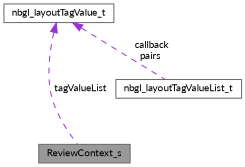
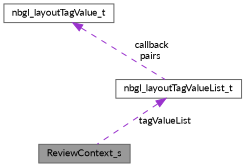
(51, 92) -> (127, 124)
